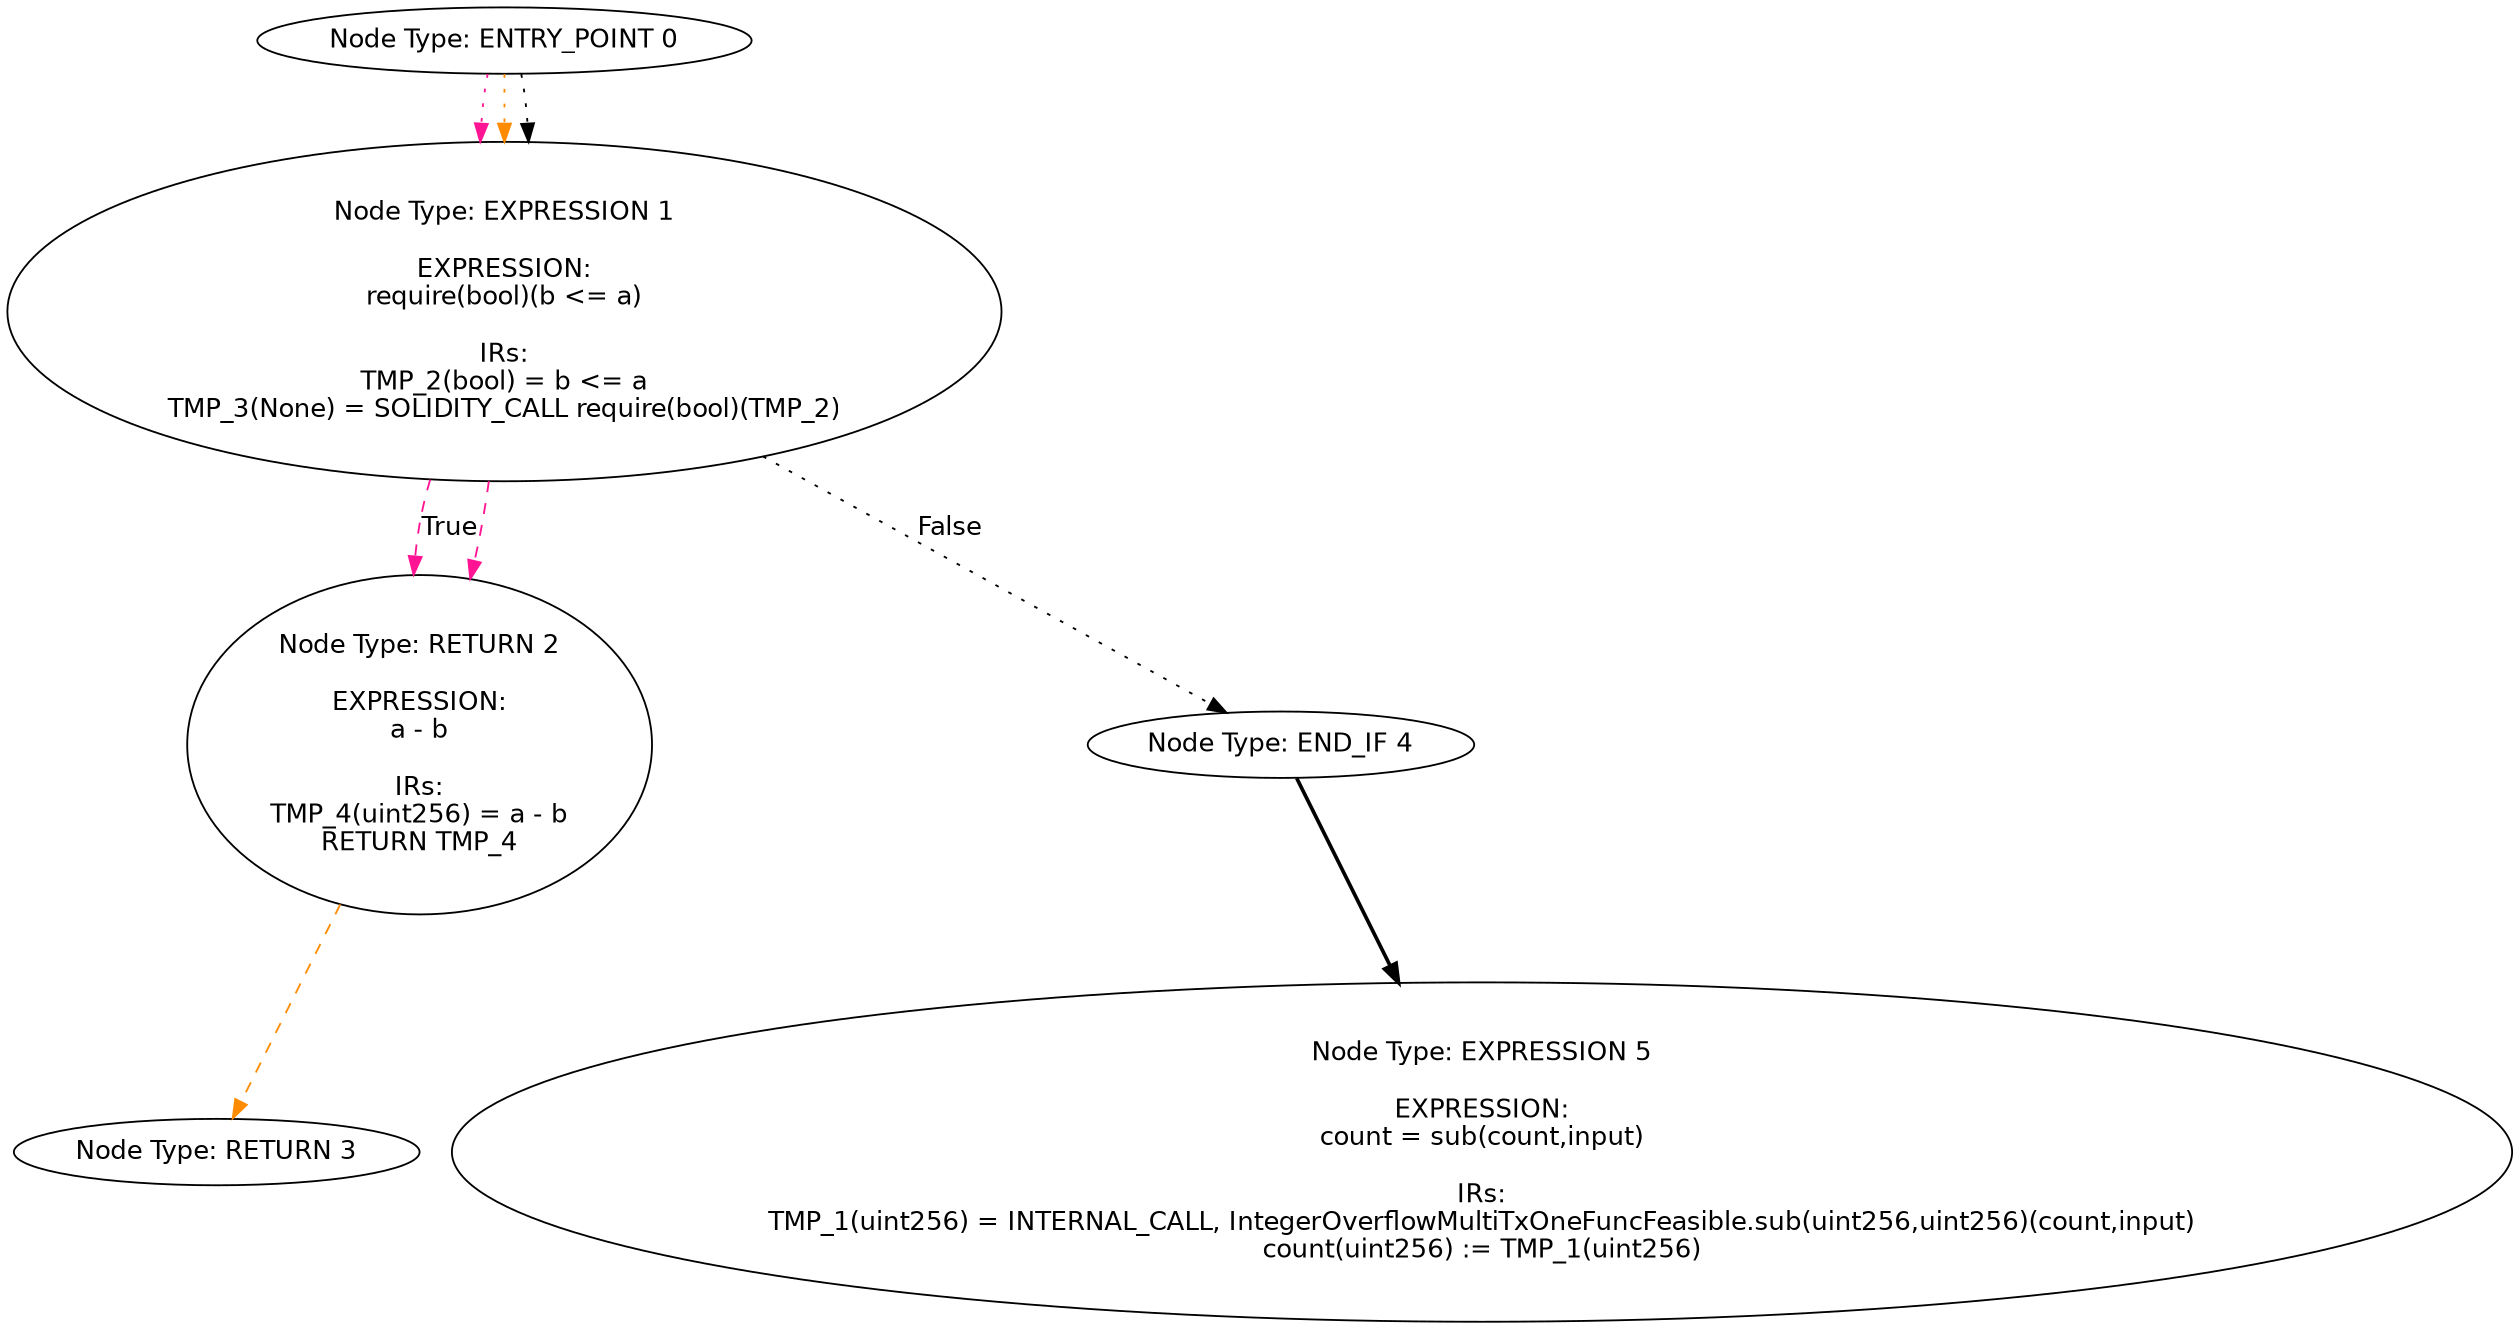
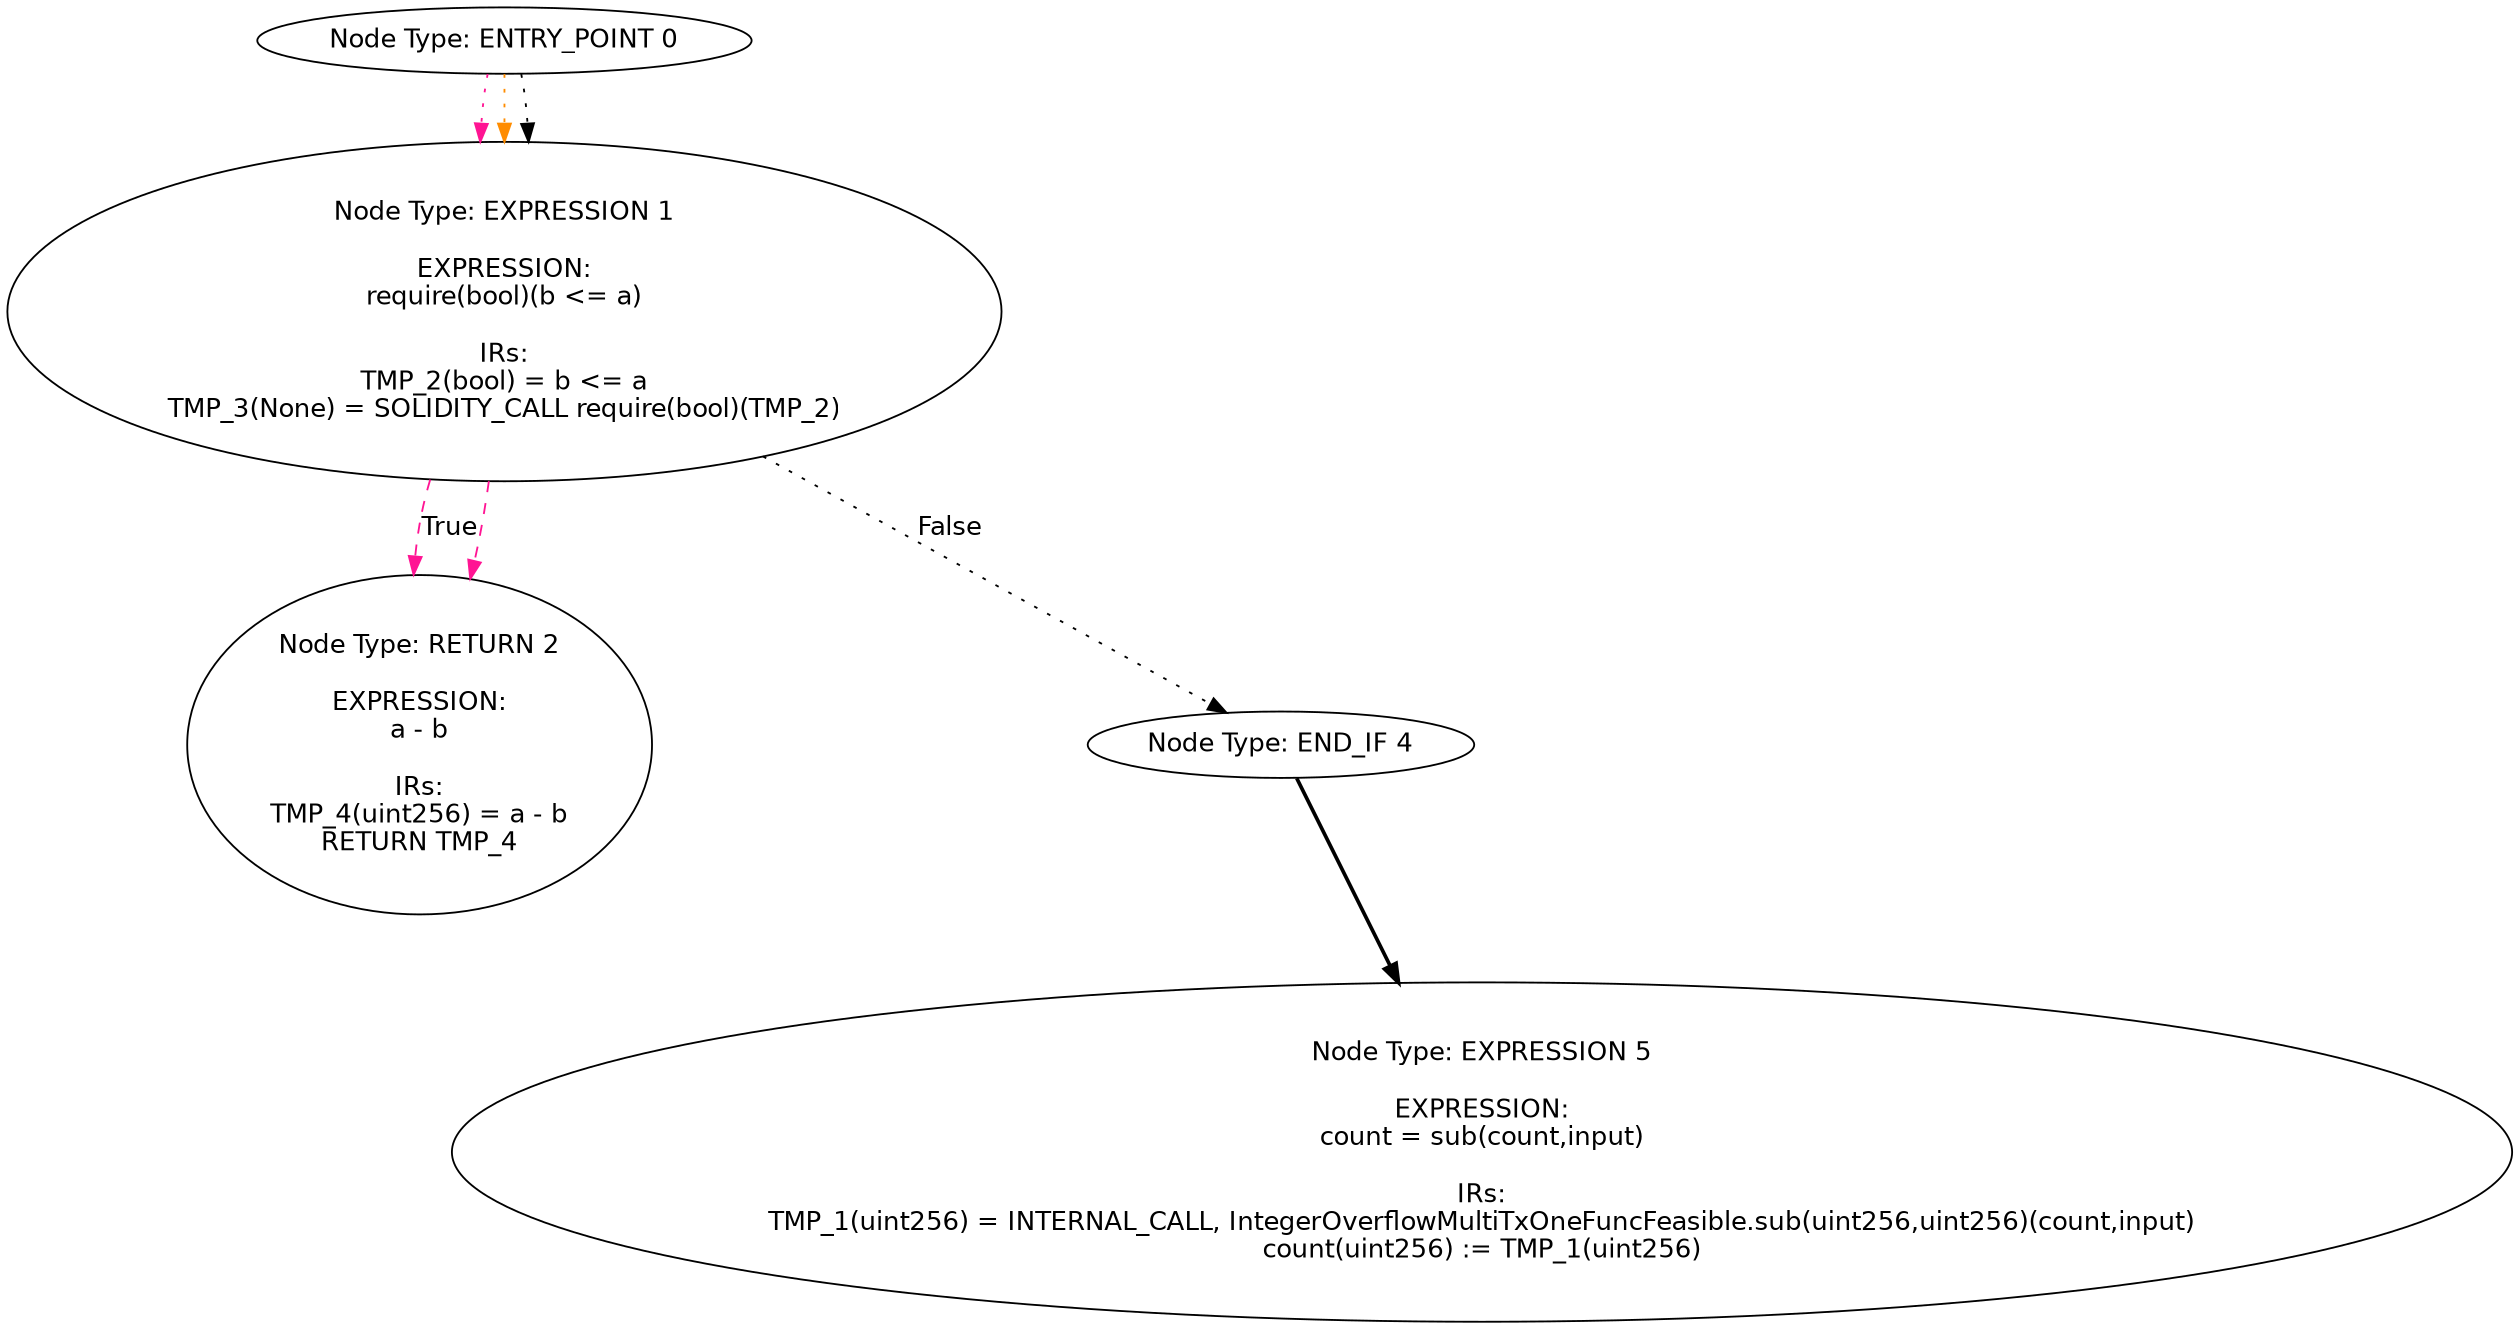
(217, 1152) -> none
